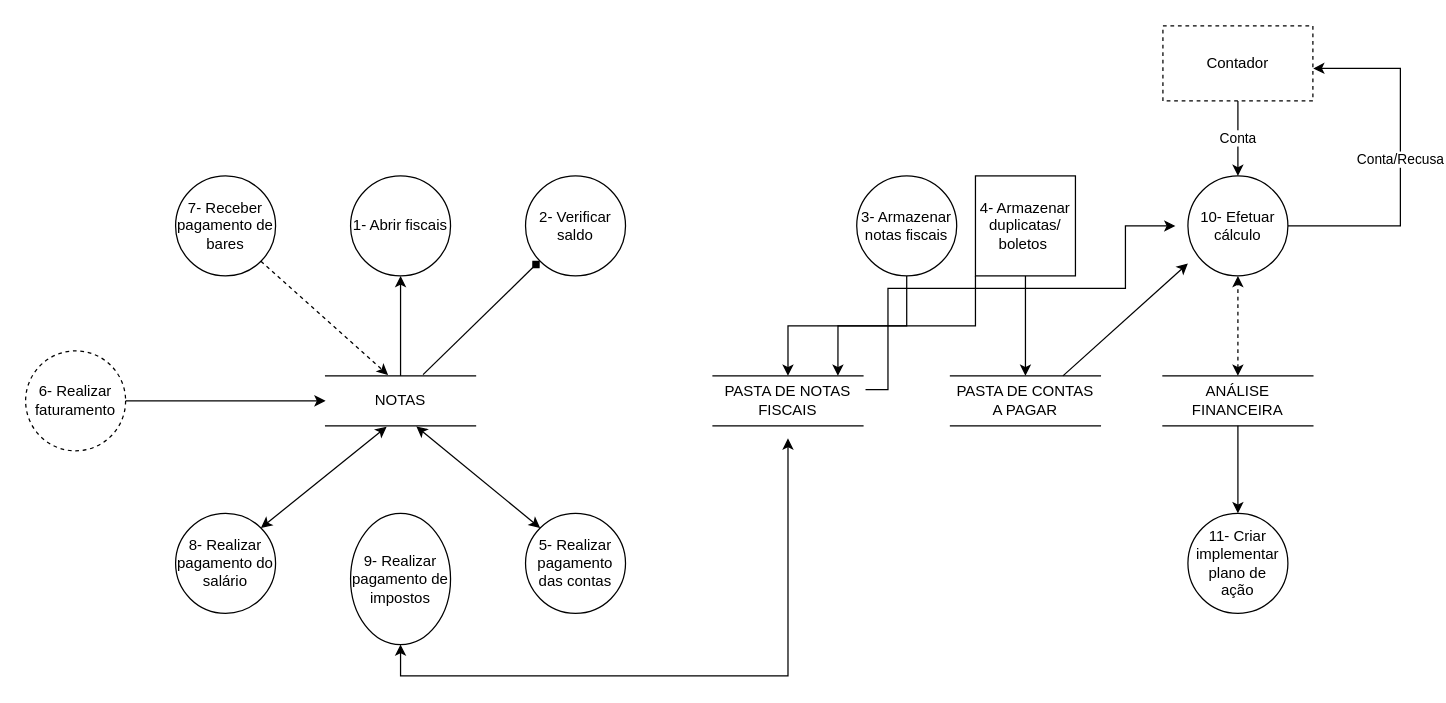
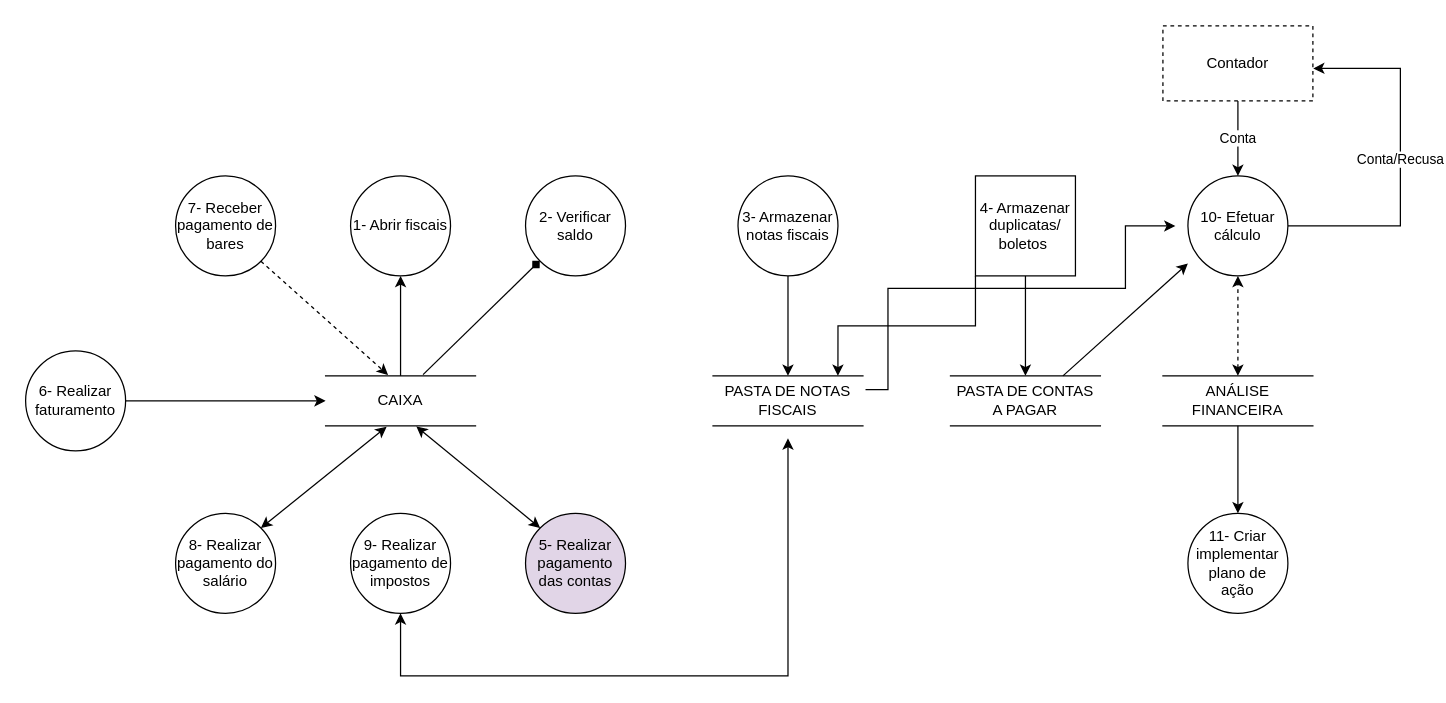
(907, 226) -> (788, 226)
(76, 401) -> (76, 401)
(401, 401) -> (401, 401)
(576, 563) -> (576, 563)
(401, 579) -> (401, 563)
